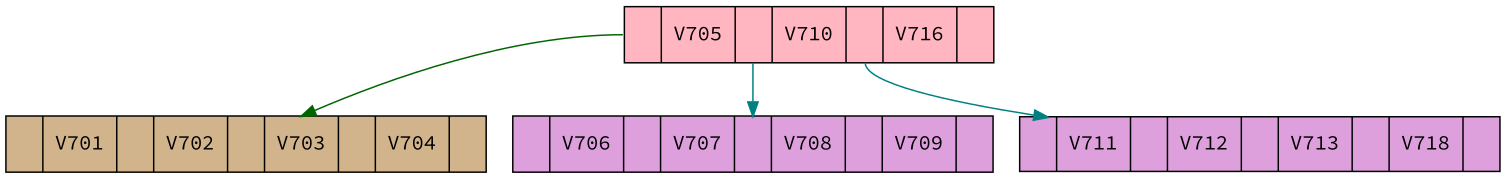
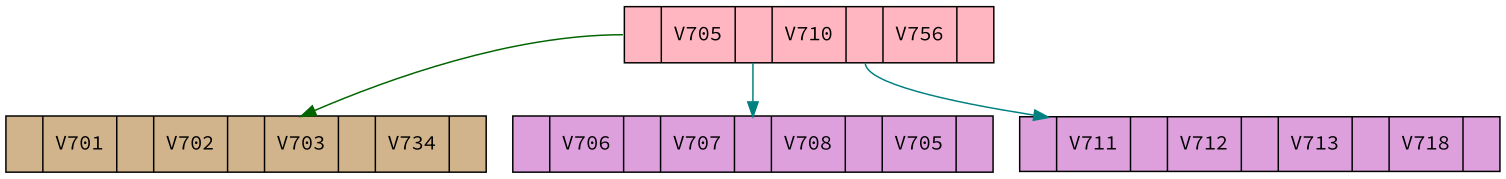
(920, 34) -> (920, 34)
(412, 143) -> (412, 143)
(919, 143) -> (919, 143)
